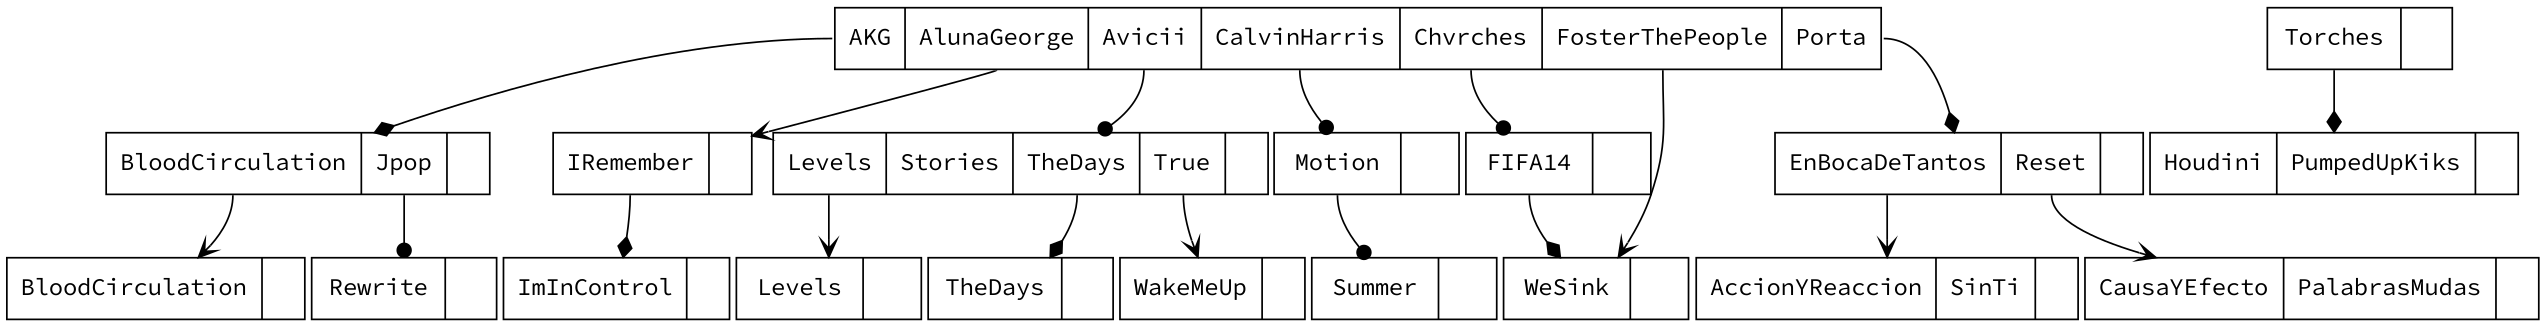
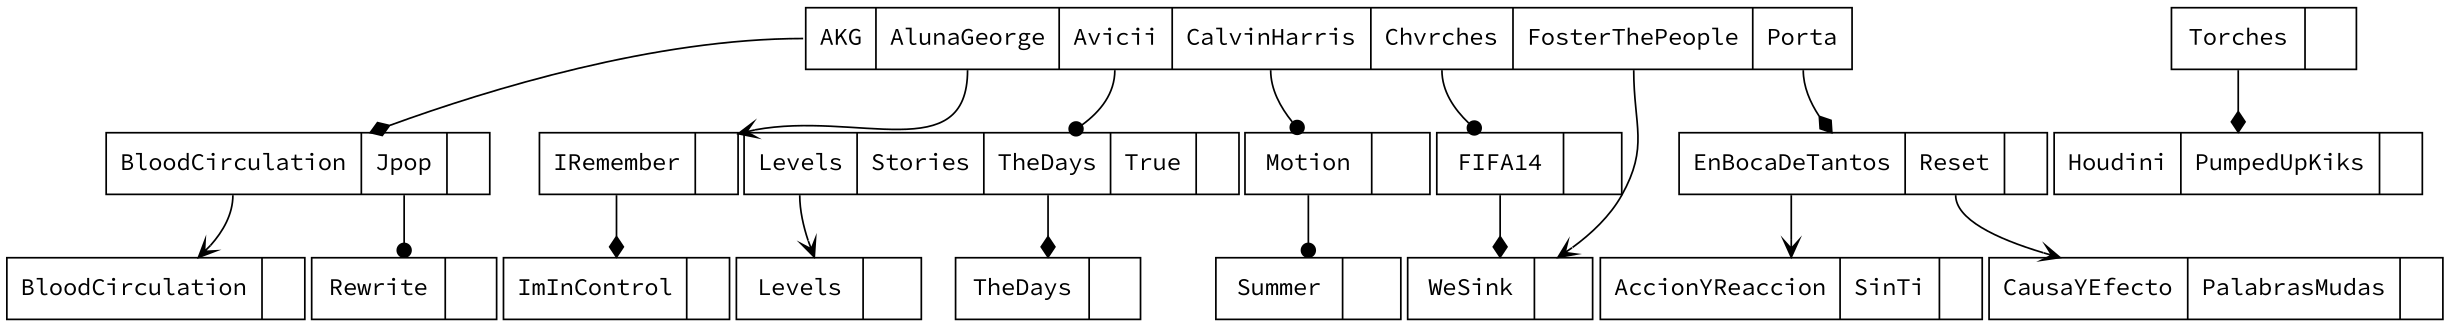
(1212, 289) -> none
